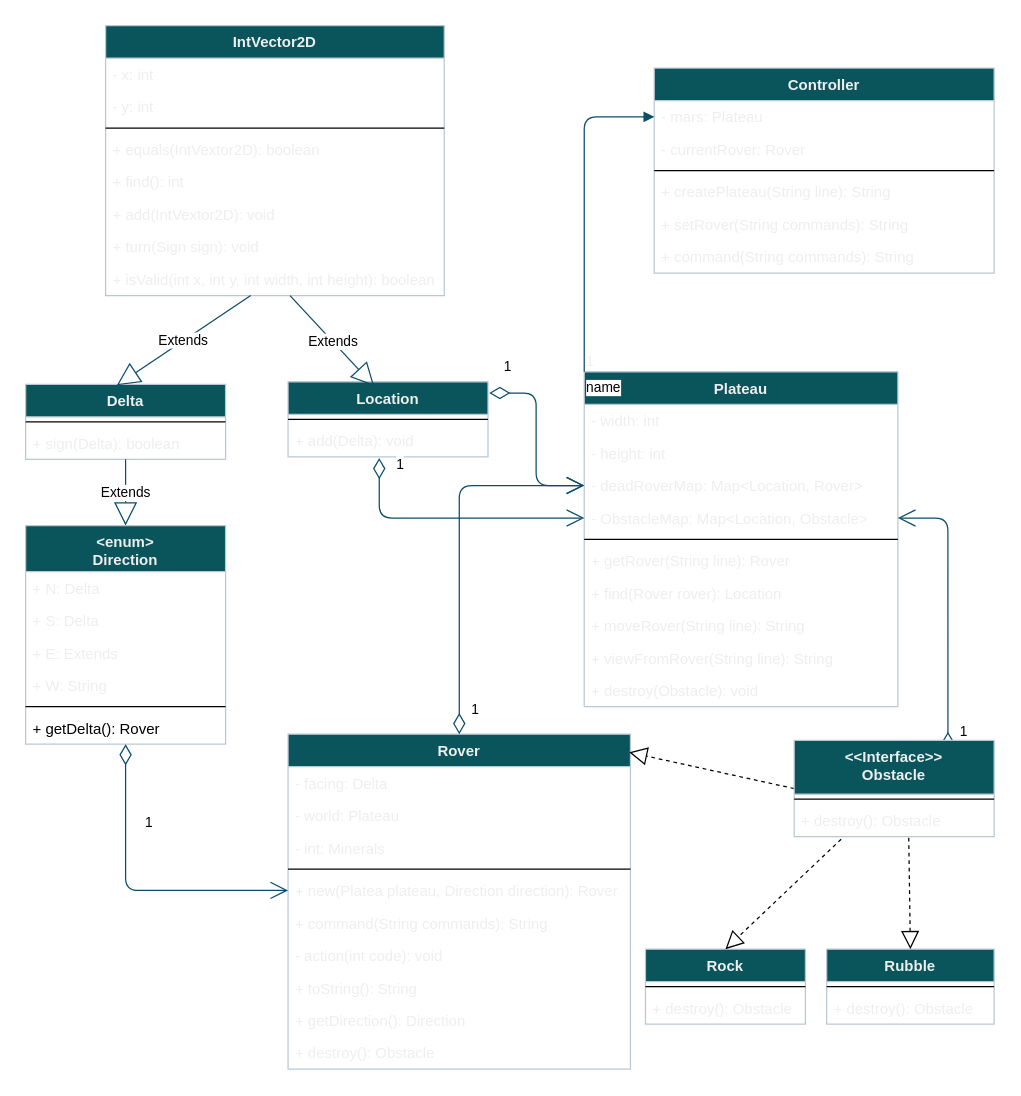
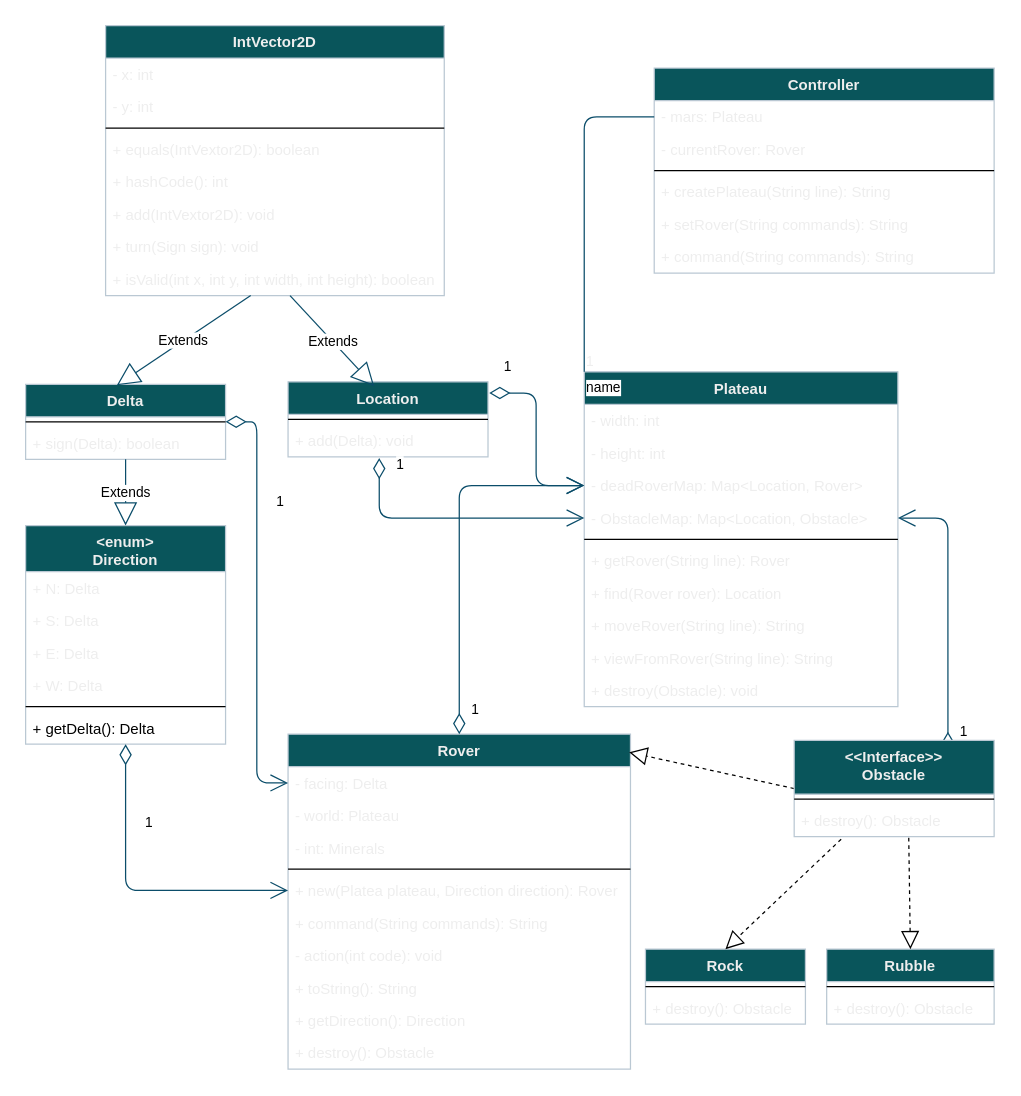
(642, 117) -> (646, 117)
(157, 183) -> (176, 183)
none -> (257, 609)
(77, 654) -> (67, 654)
(71, 686) -> (67, 686)
(105, 729) -> (103, 729)
